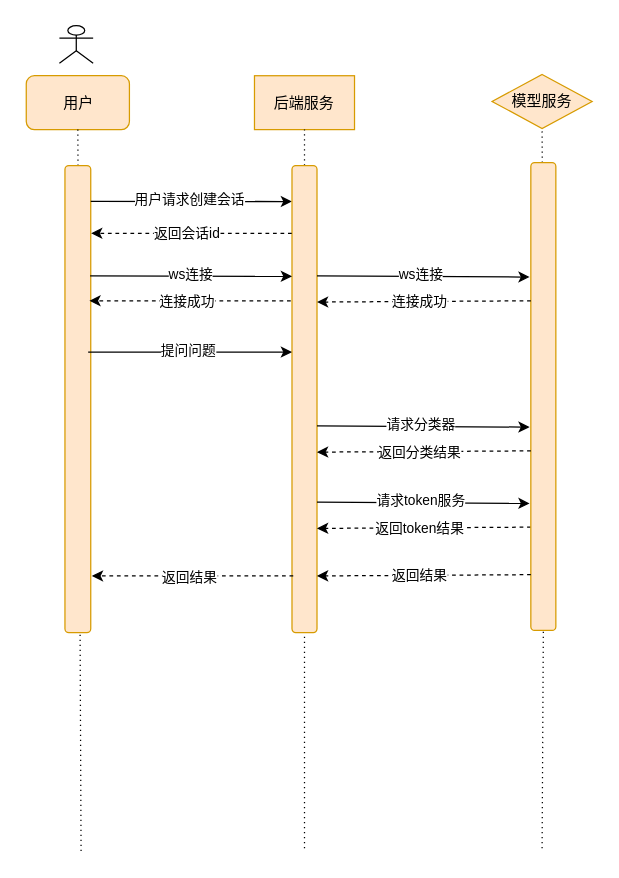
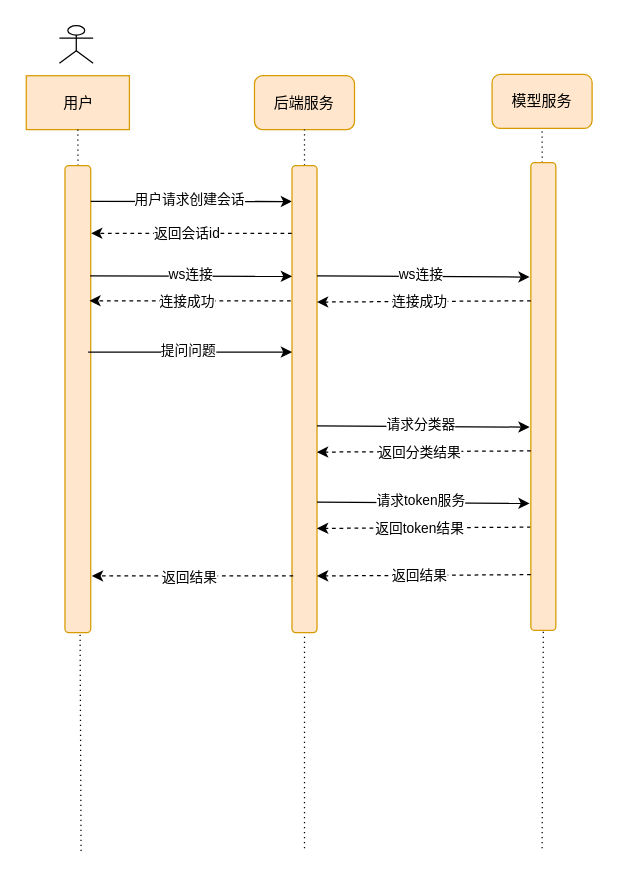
(542, 101) -> (542, 101)
(78, 103) -> (78, 103)
(304, 103) -> (304, 103)
